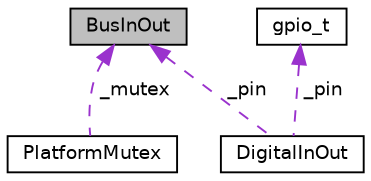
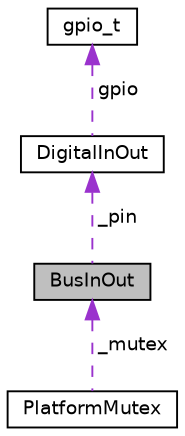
(321, 90) -> (116, 90)
(218, 96) -> (92, 228)
